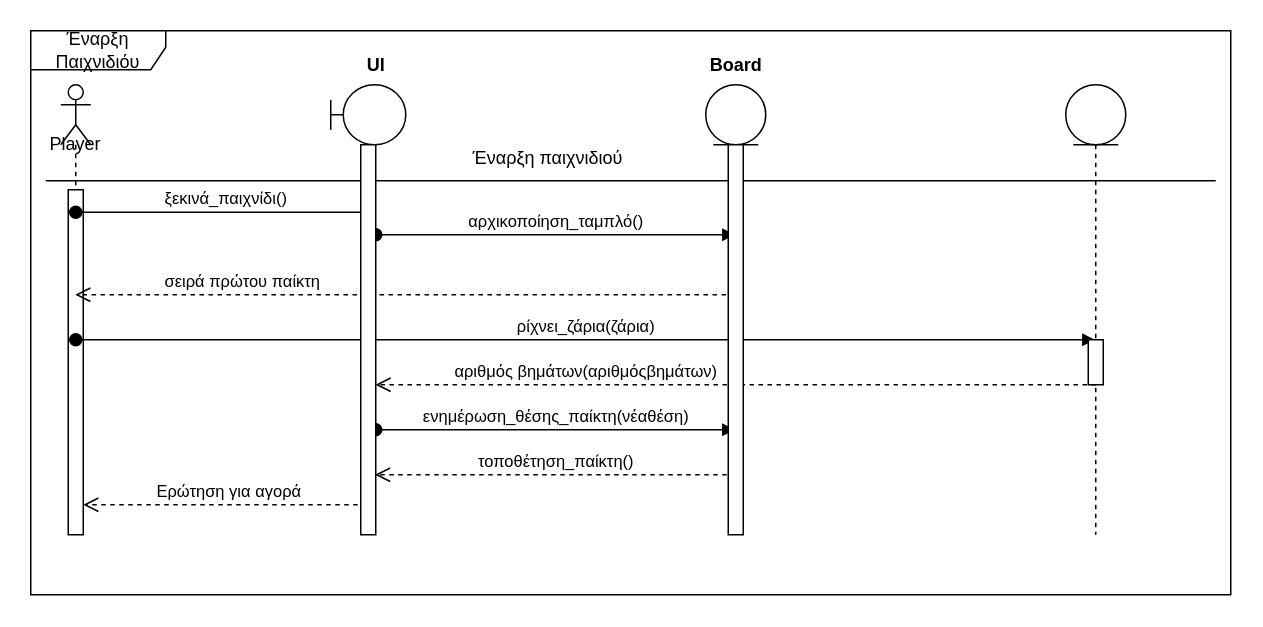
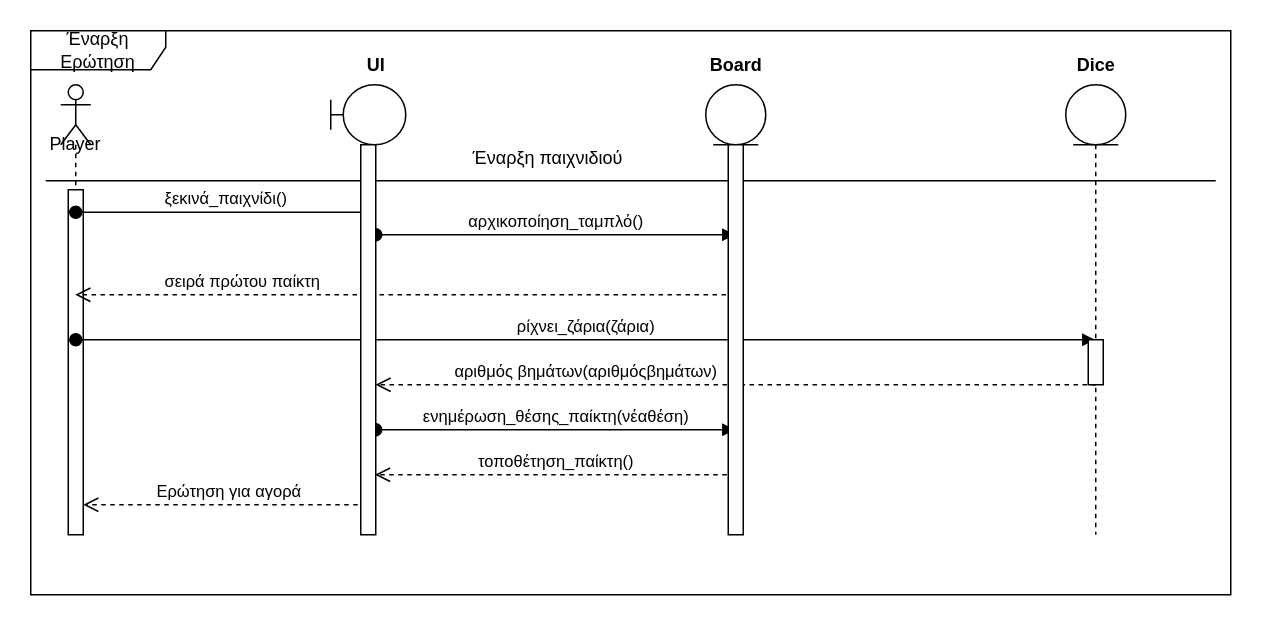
(98, 50) -> (98, 50)
none -> (1096, 65)
